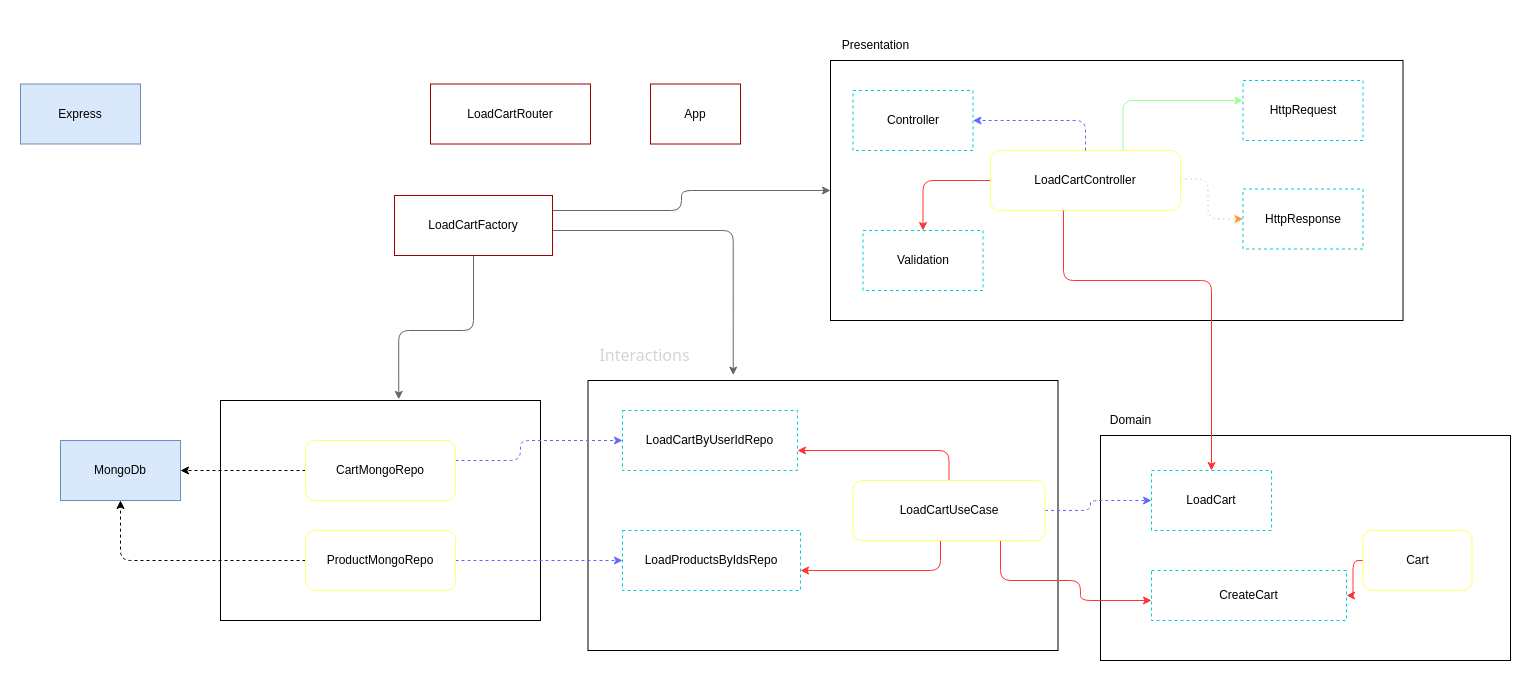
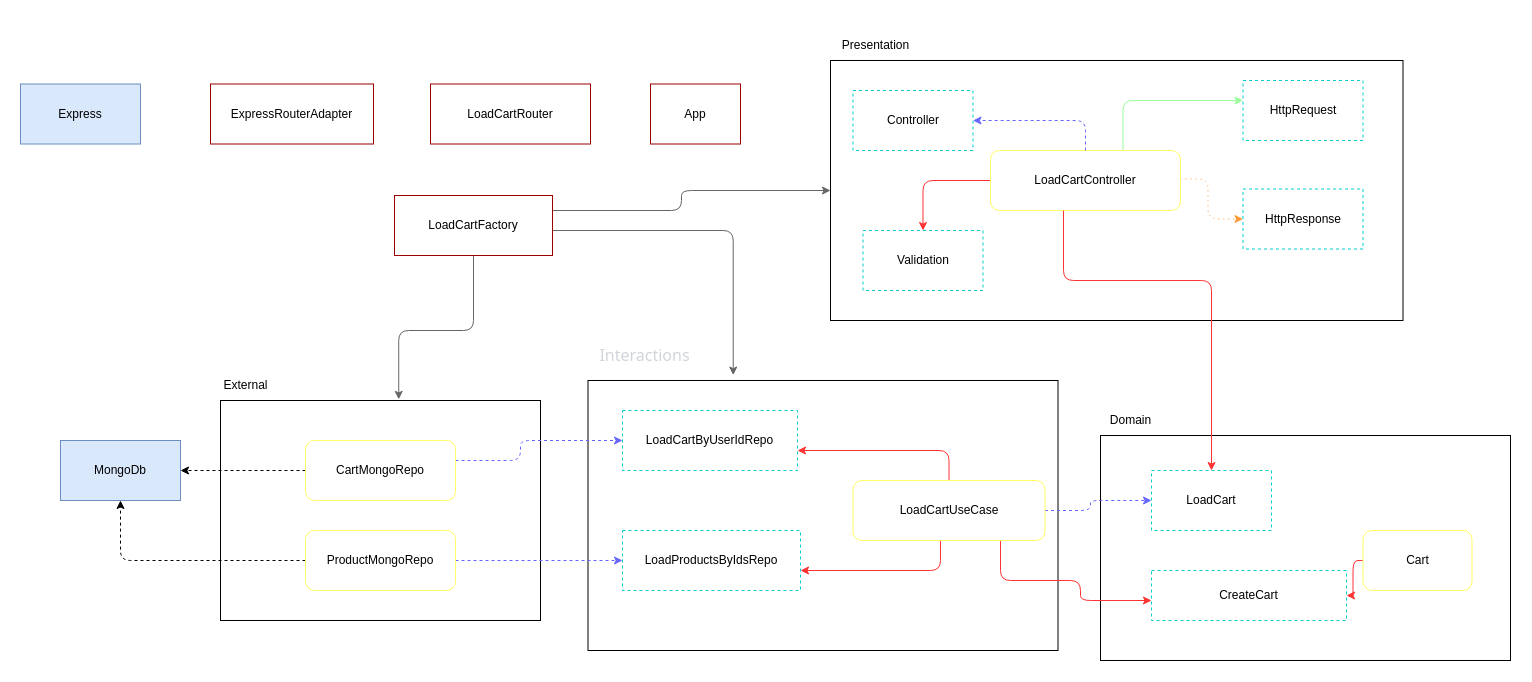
none -> (209, 114)
none -> (292, 114)
none -> (246, 386)
